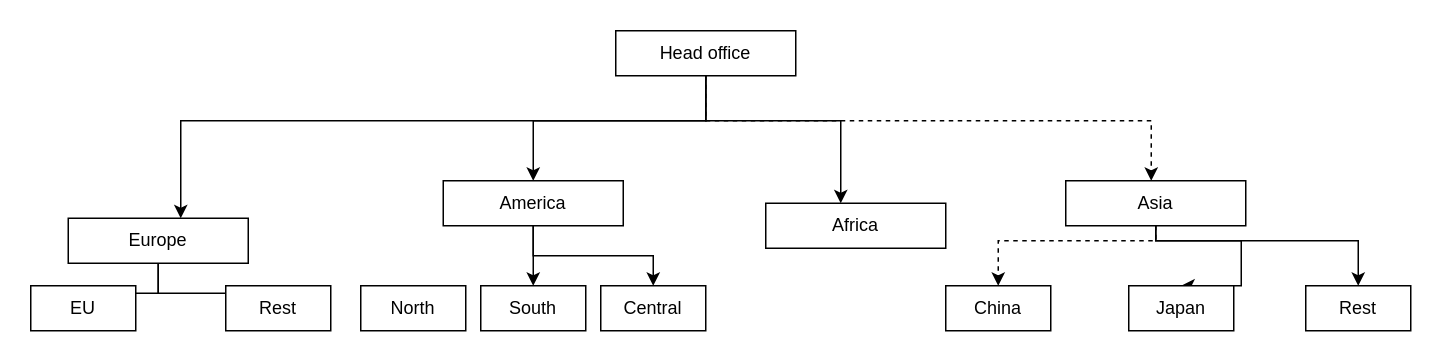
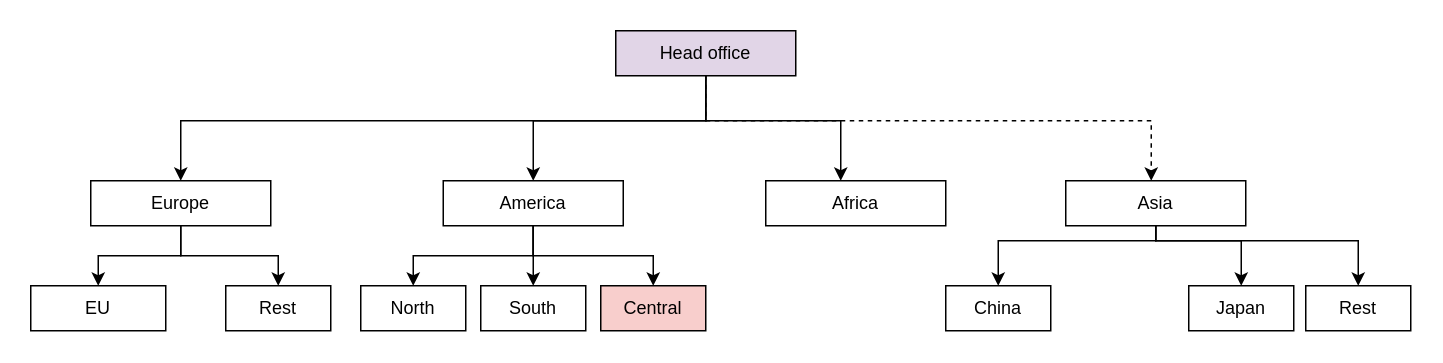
(706, 53) -> (706, 53)
(856, 226) -> (856, 203)
(158, 241) -> (181, 203)
(1058, 241) -> (1058, 241)
none -> (462, 256)
(83, 308) -> (98, 308)
(653, 308) -> (653, 308)
(1181, 308) -> (1241, 308)
